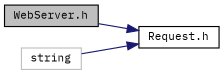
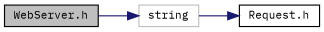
(113, 26) -> (113, 16)
